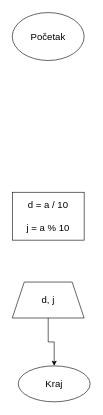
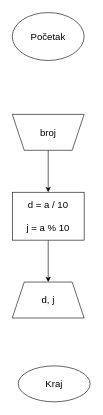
none -> (48, 132)
none -> (48, 186)
none -> (48, 276)
(48, 341) -> none
